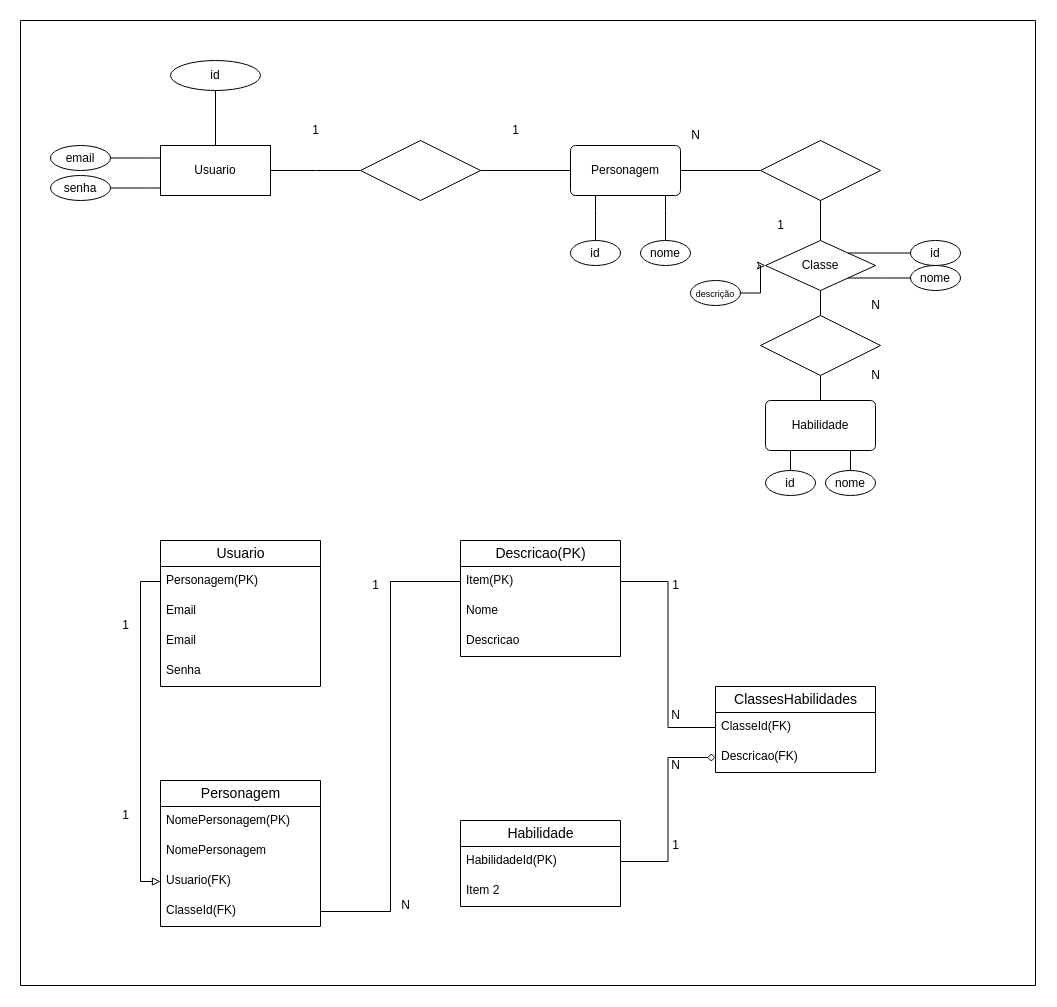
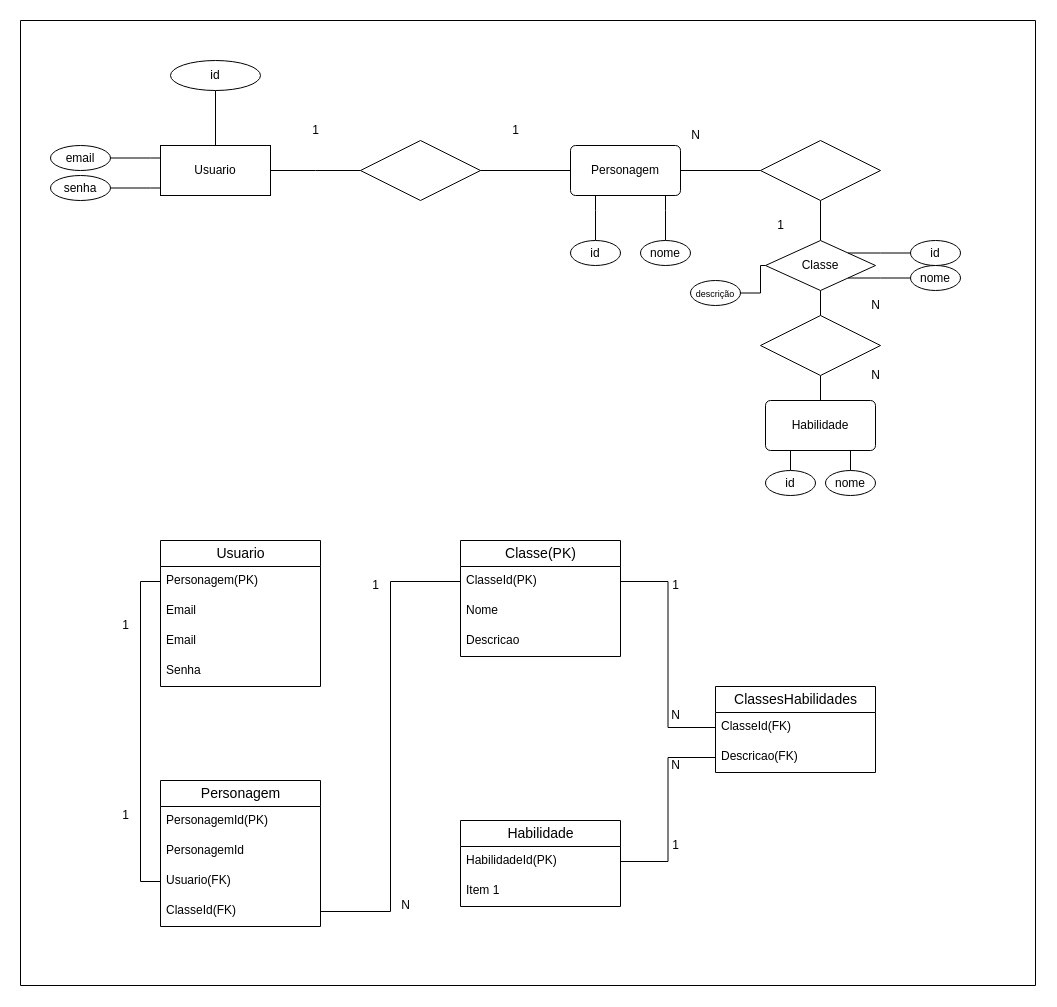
(761, 268) -> (761, 266)
(541, 554) -> (541, 554)
(493, 581) -> (505, 581)
(707, 758) -> (709, 758)
(227, 821) -> (220, 821)
(214, 851) -> (207, 851)
(151, 882) -> (154, 882)
(485, 891) -> (485, 891)
